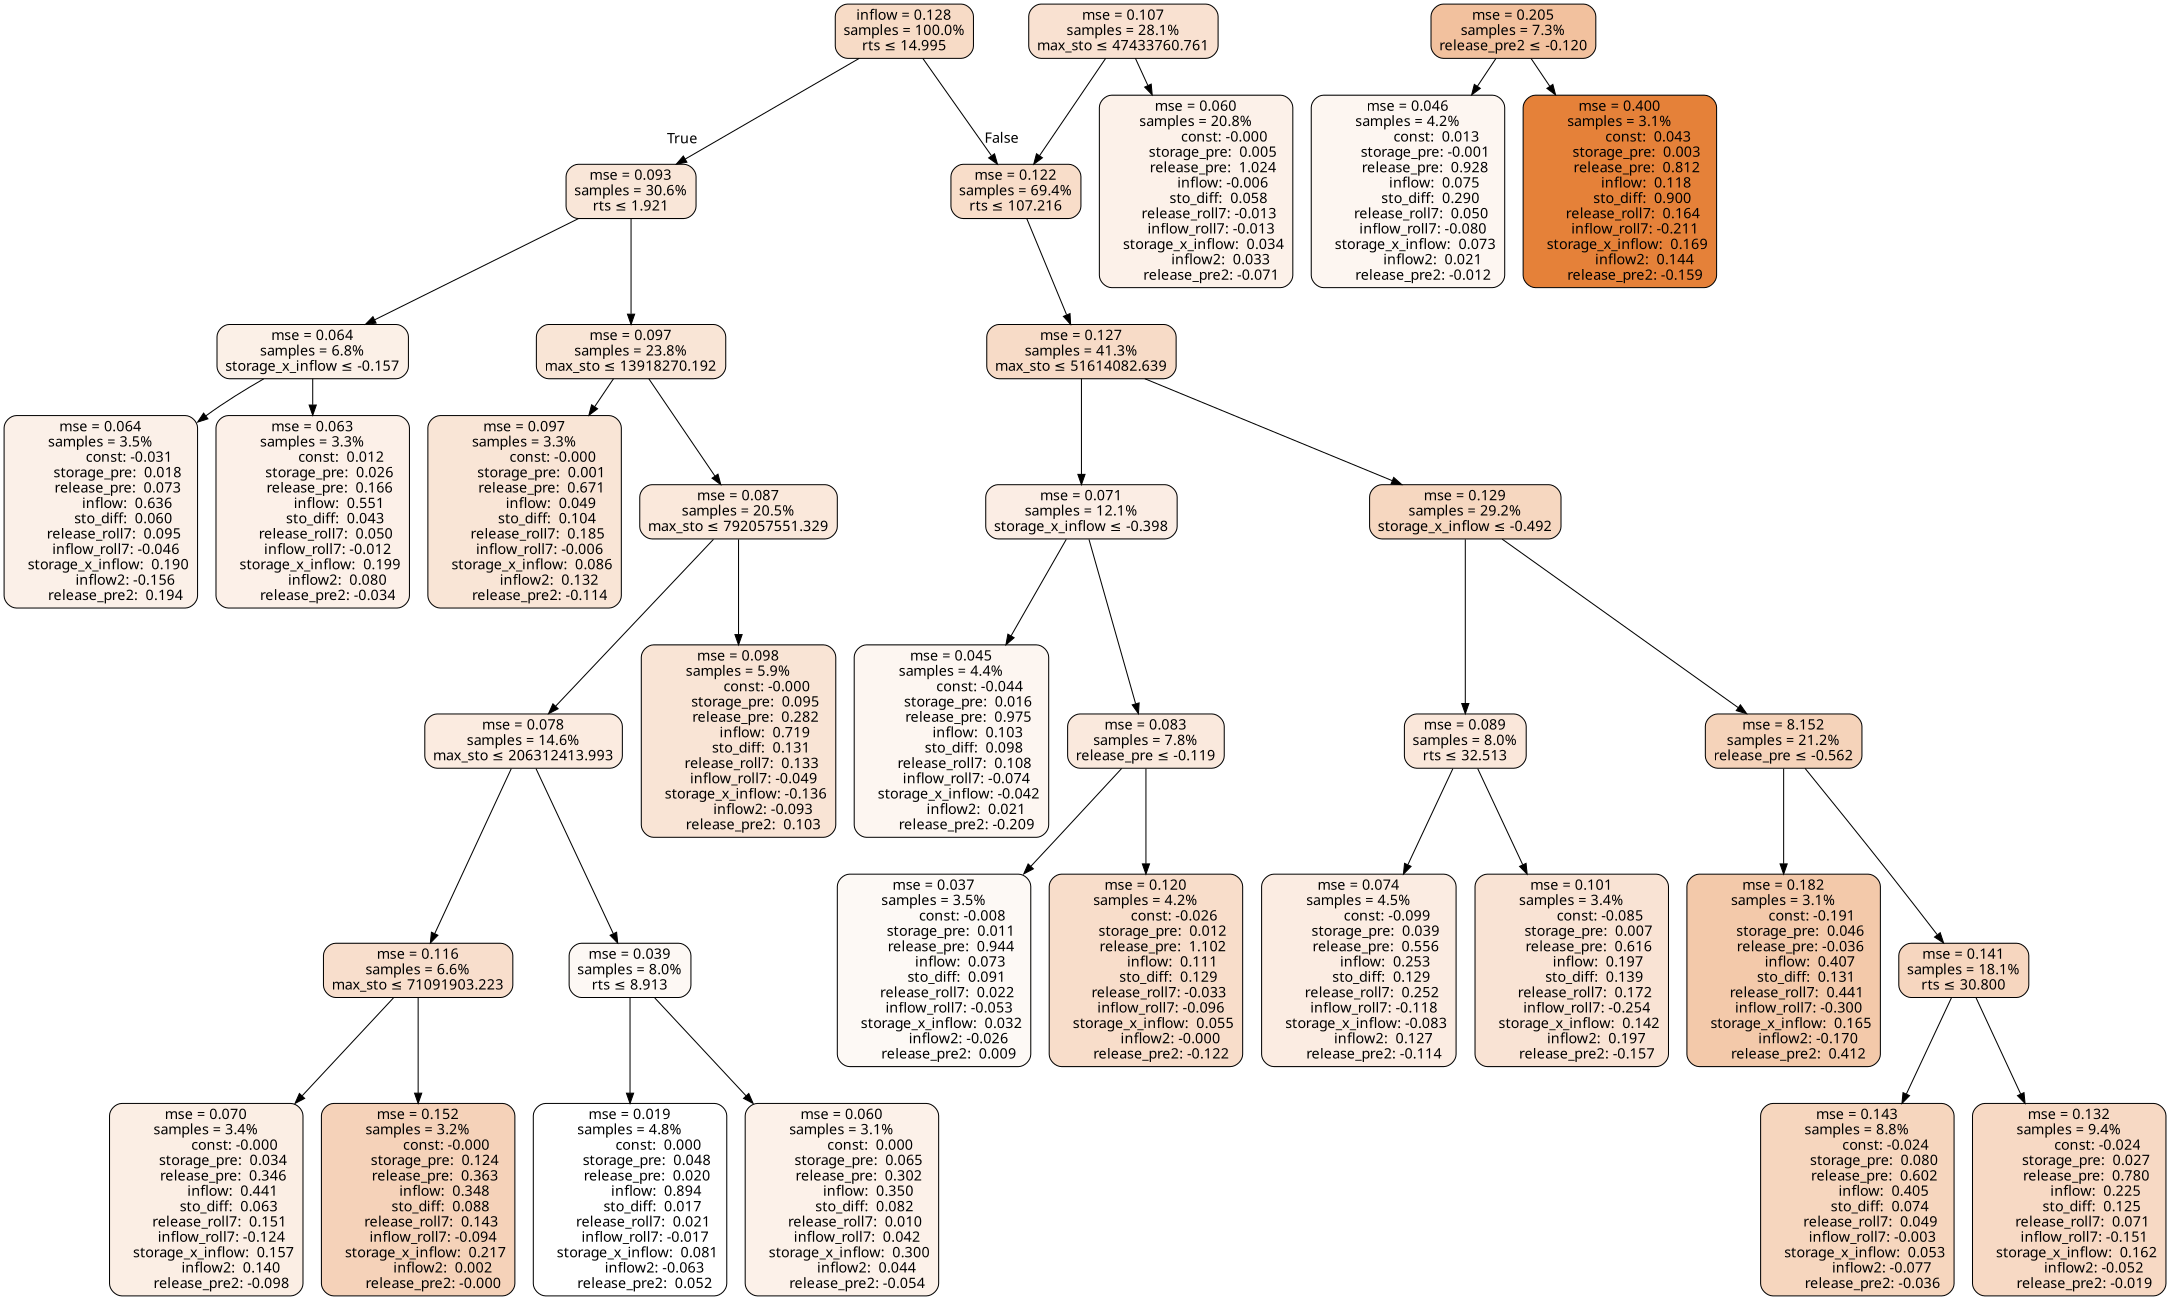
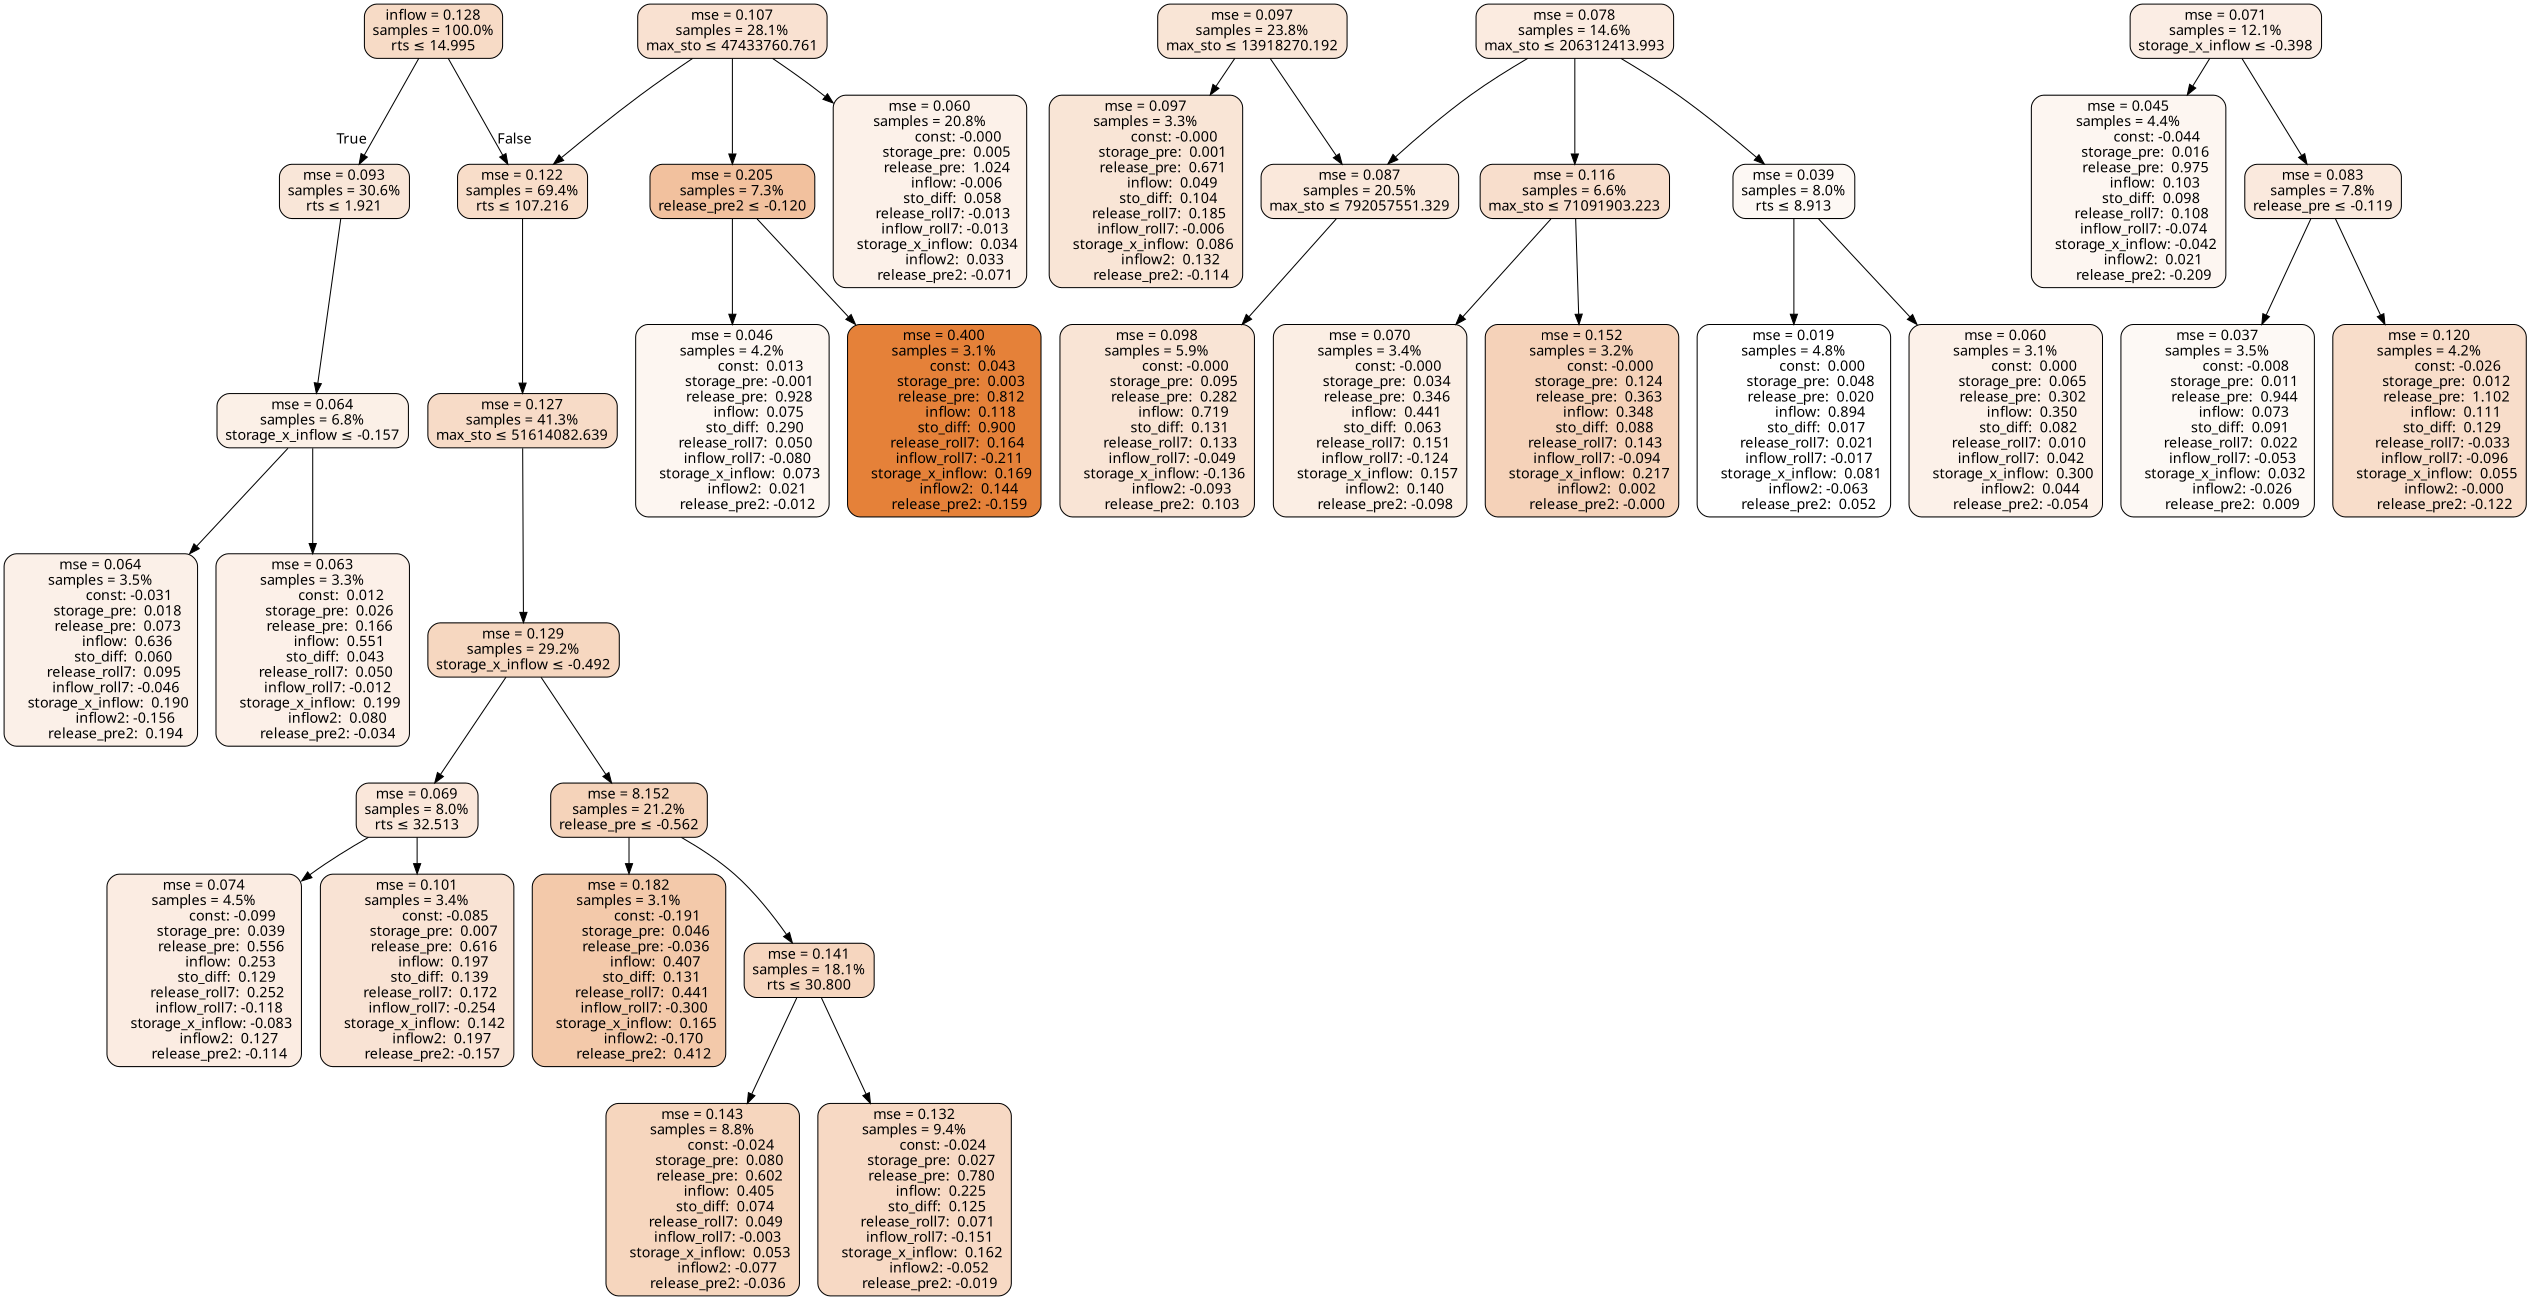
none -> (732, 106)
(631, 266) -> none
(1081, 426) -> none
(635, 623) -> (1459, 104)
(1465, 741) -> (417, 810)
